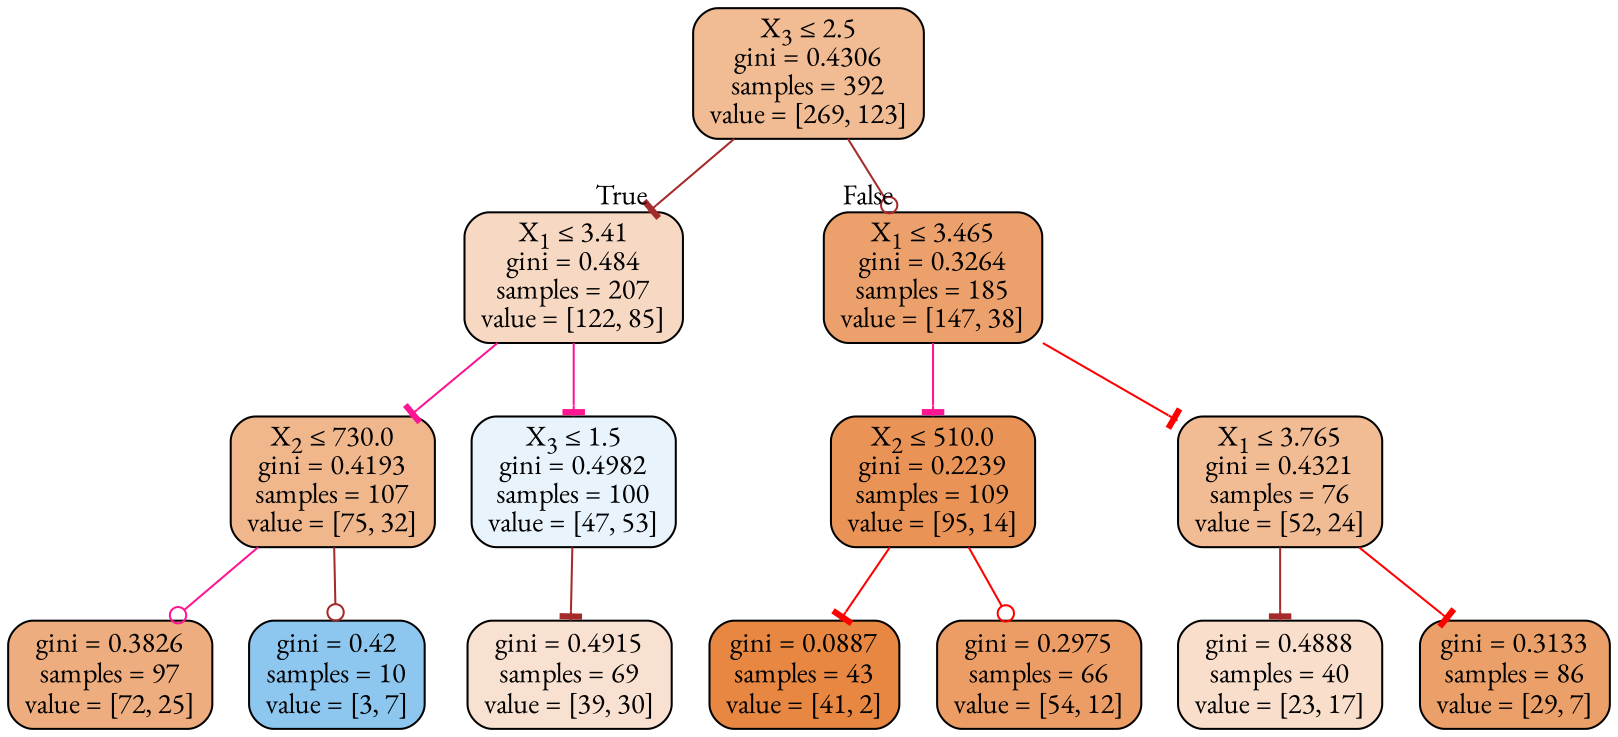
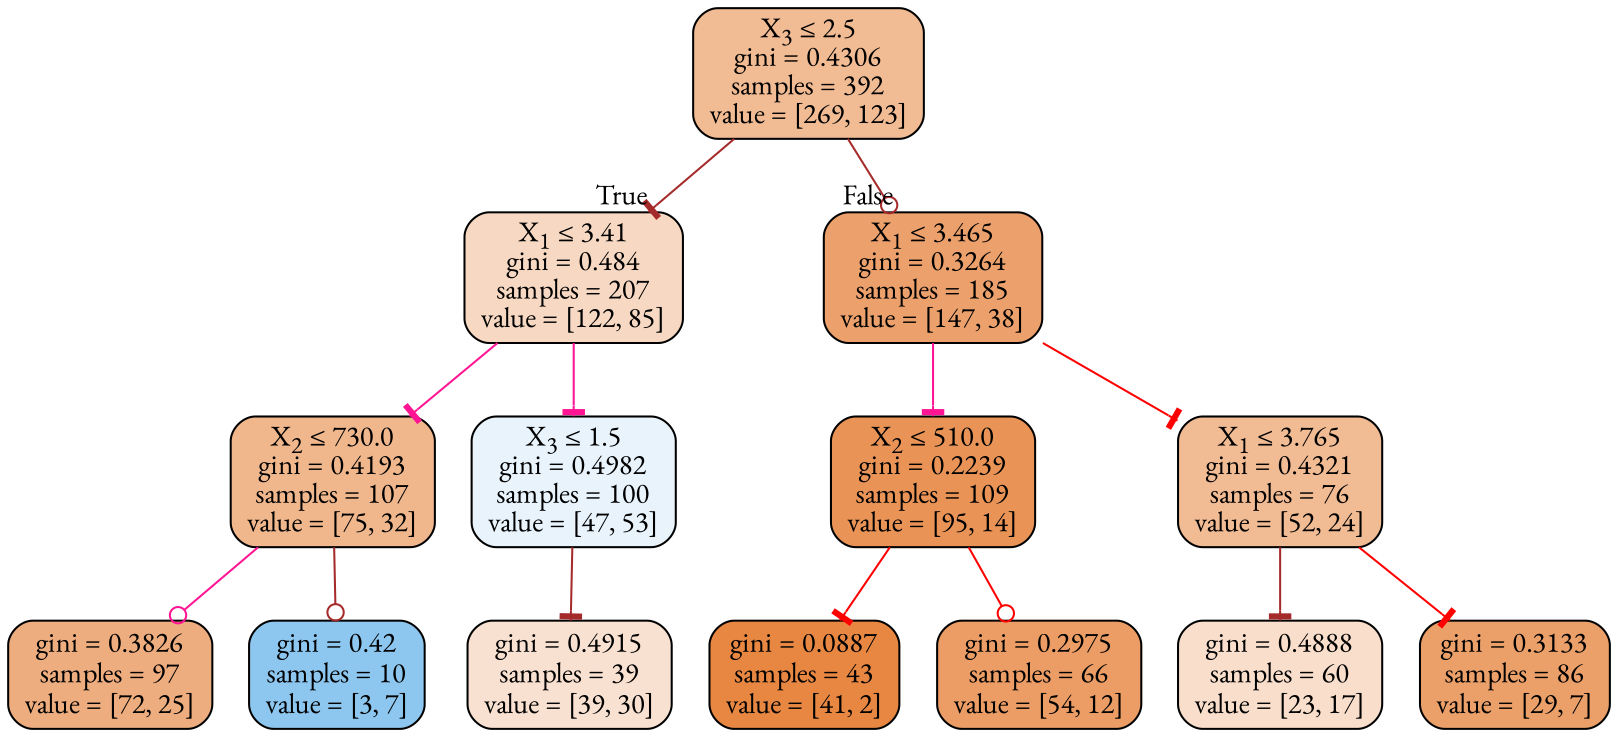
(570, 674) -> (570, 674)
(1280, 674) -> (1280, 674)
